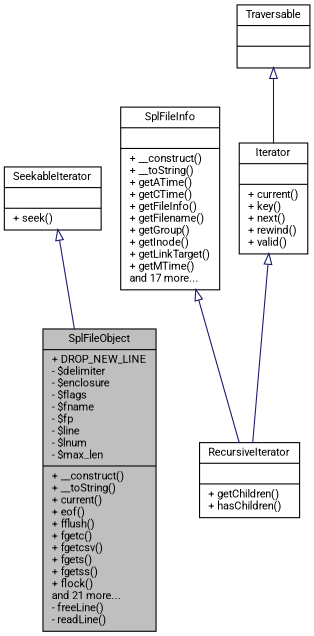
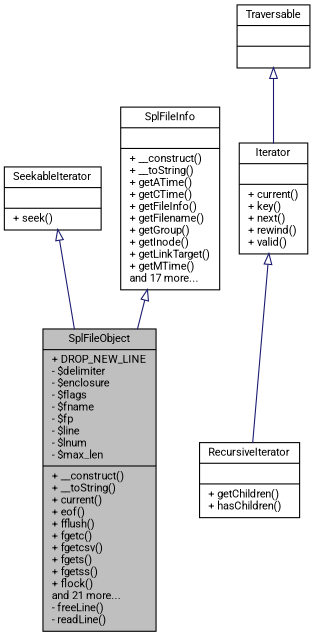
(219, 372) -> (141, 315)
